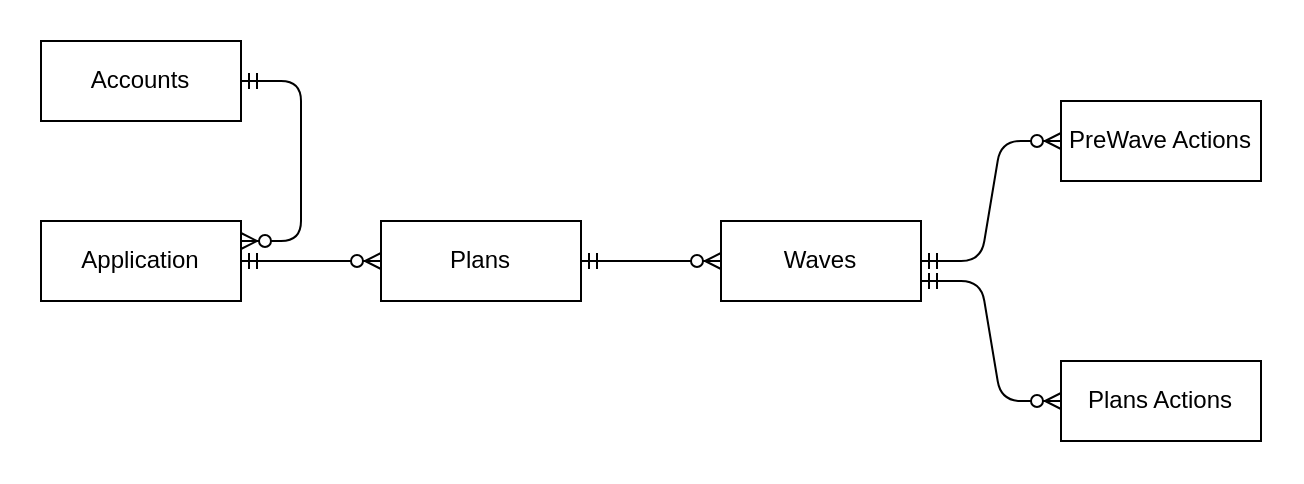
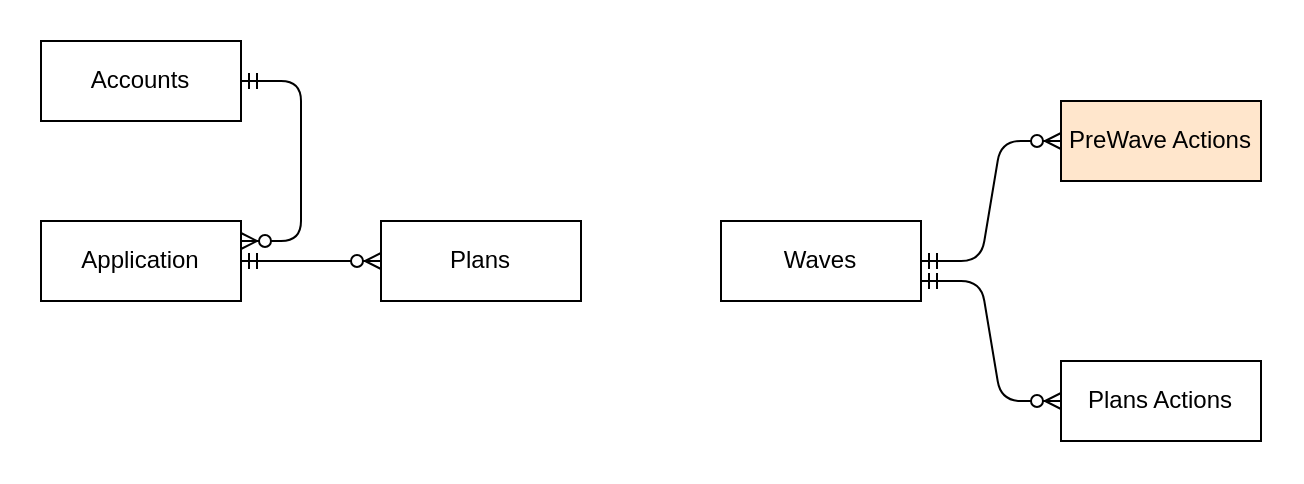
(1161, 141) -> (1161, 141)
(651, 261) -> none
